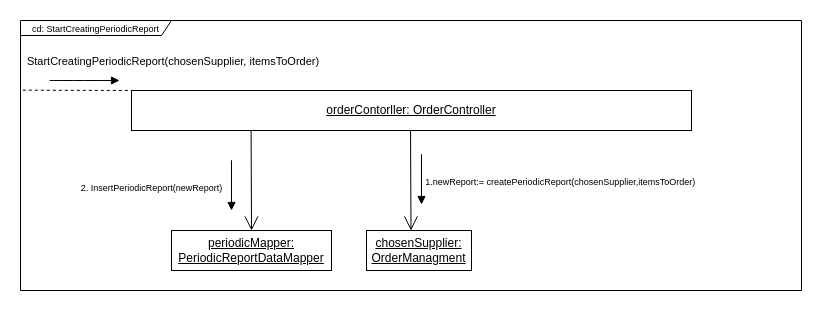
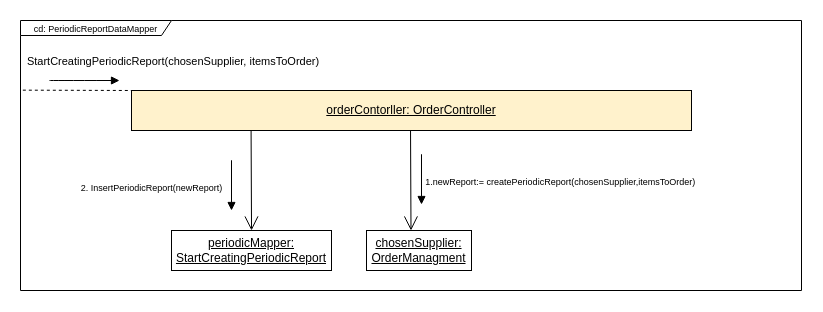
(96, 29) -> (96, 29)
(412, 111) -> (412, 111)
(252, 251) -> (252, 251)
